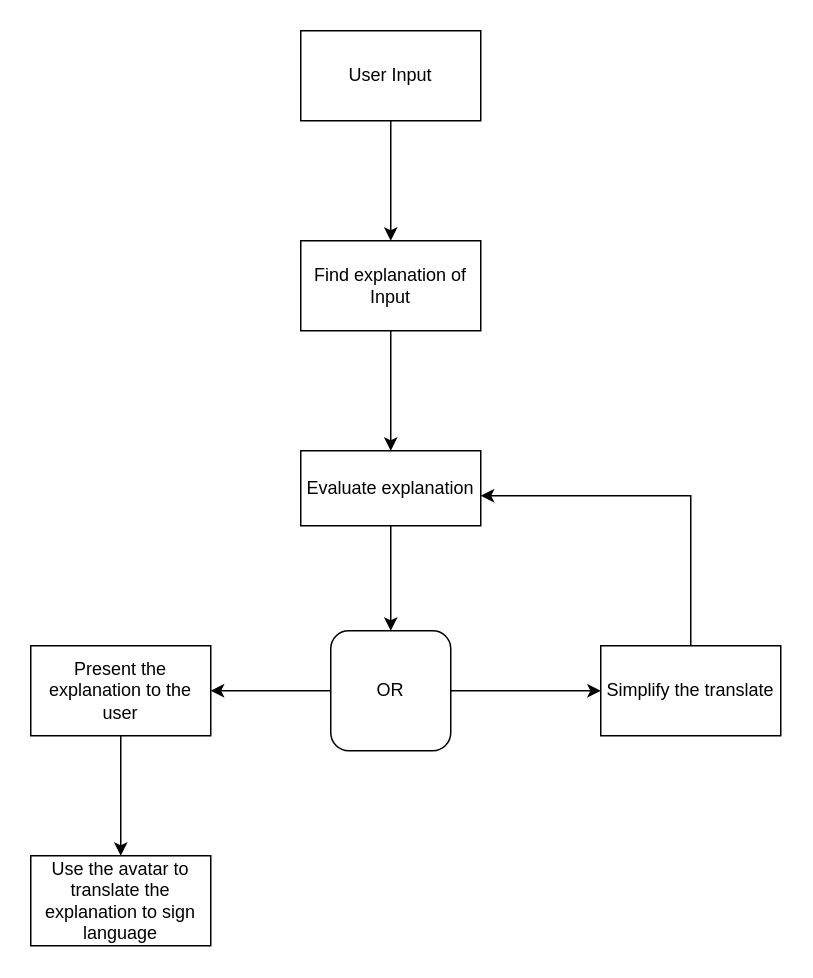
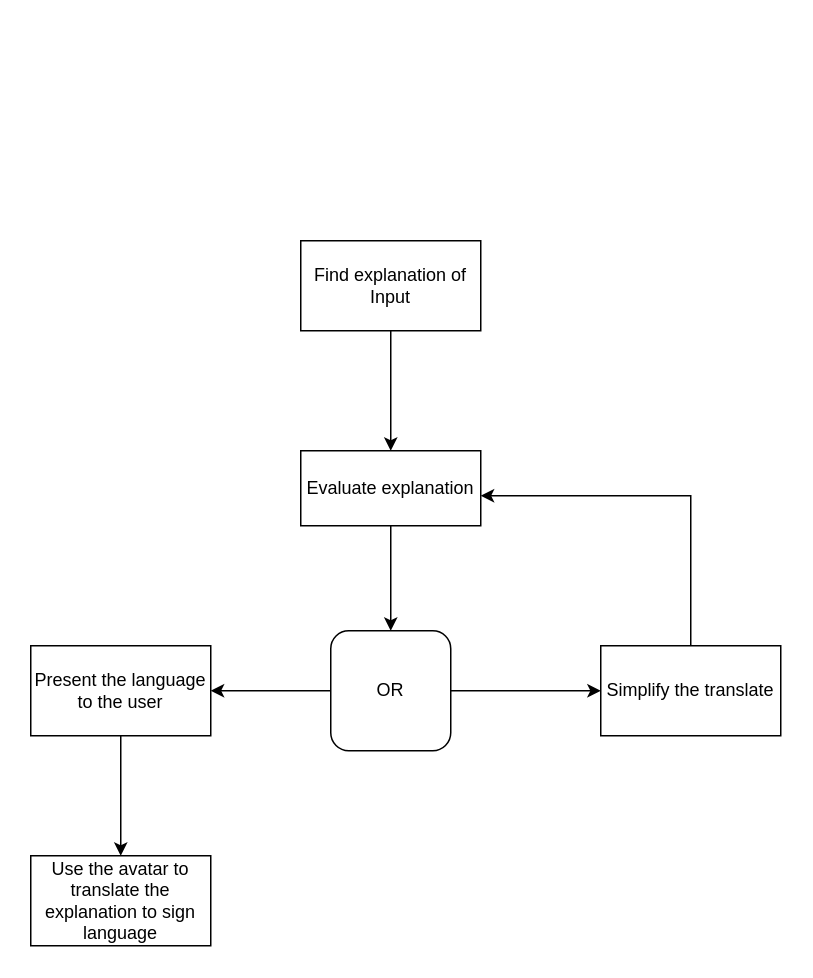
(391, 76) -> none
(391, 176) -> none
(121, 691) -> (121, 691)
